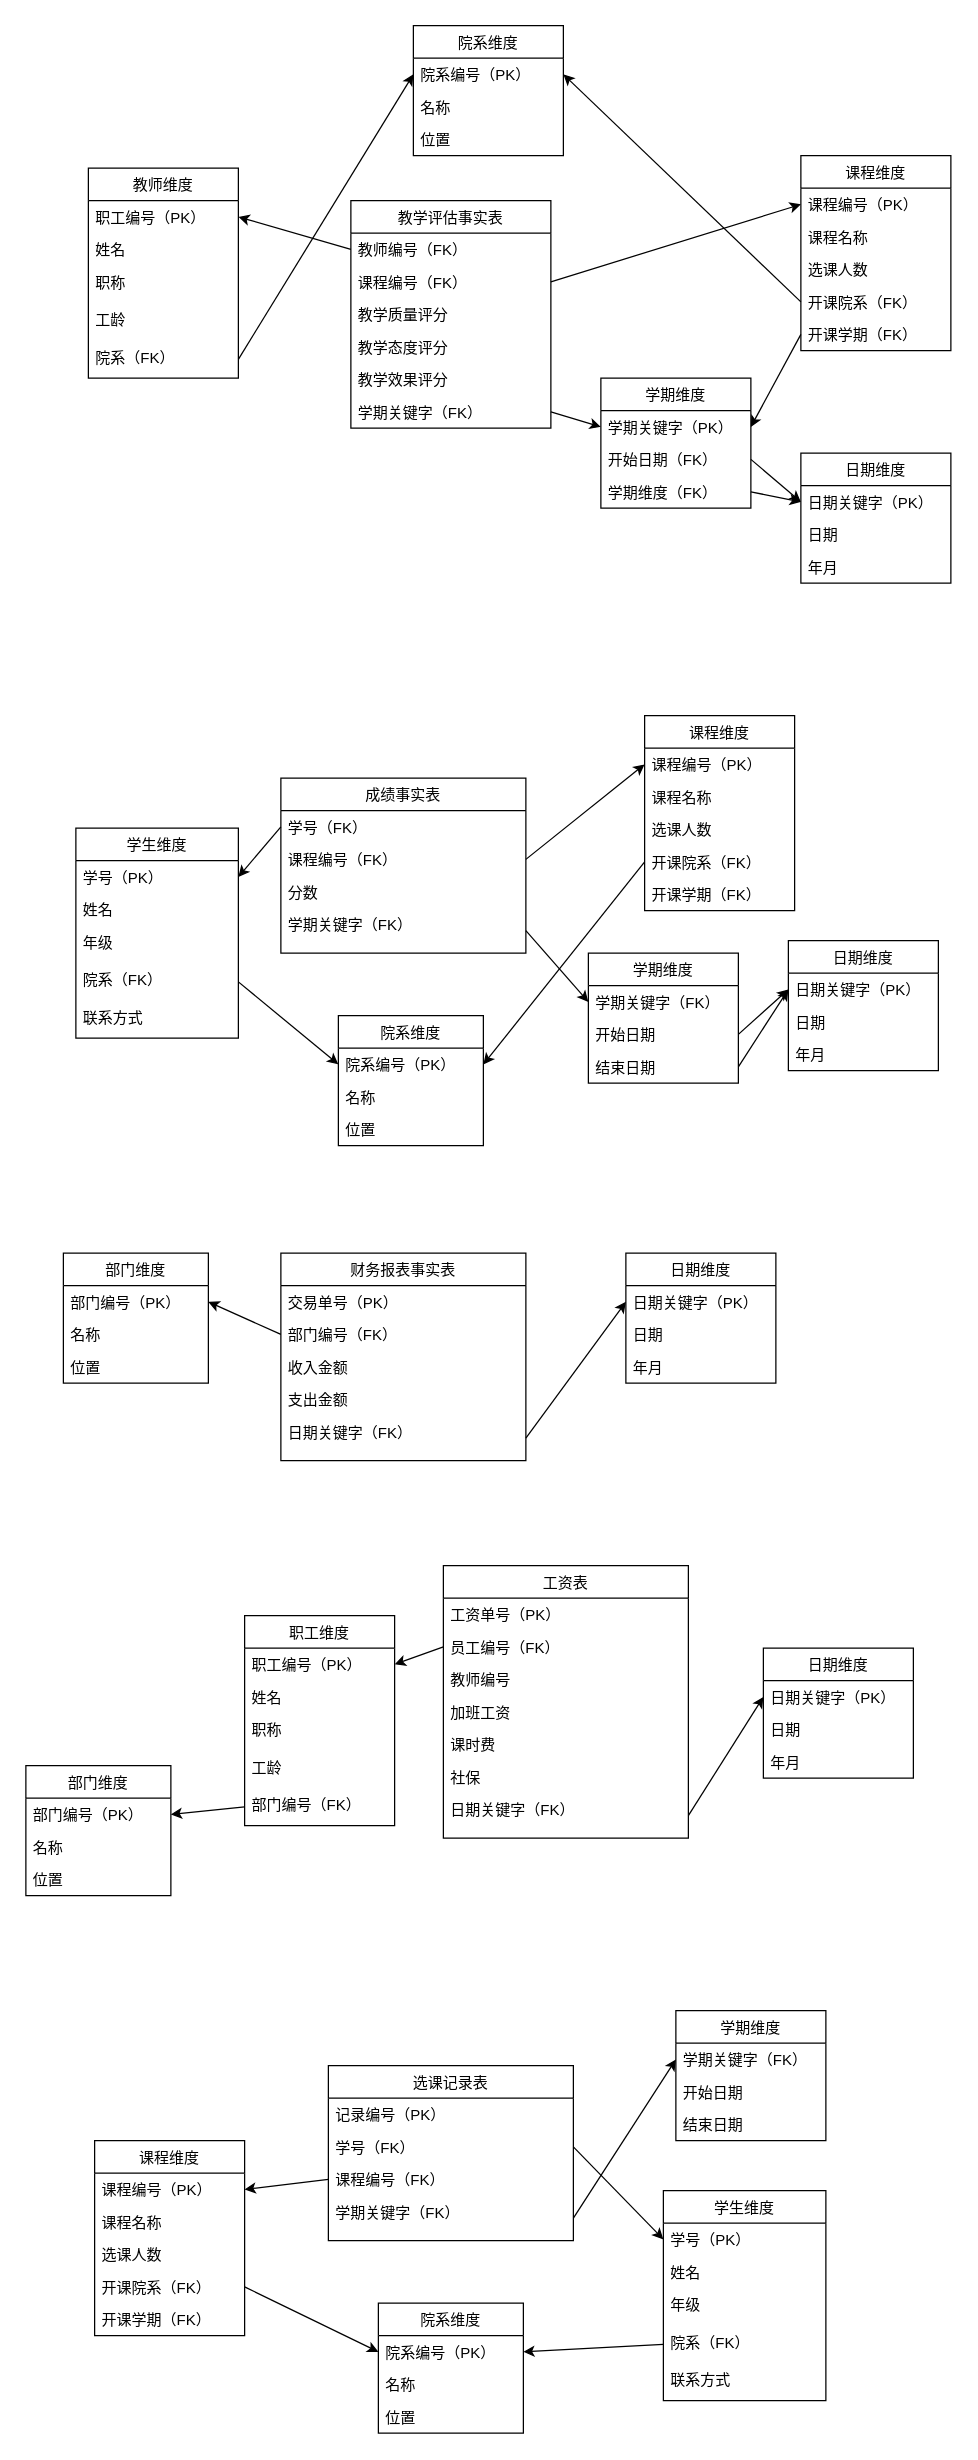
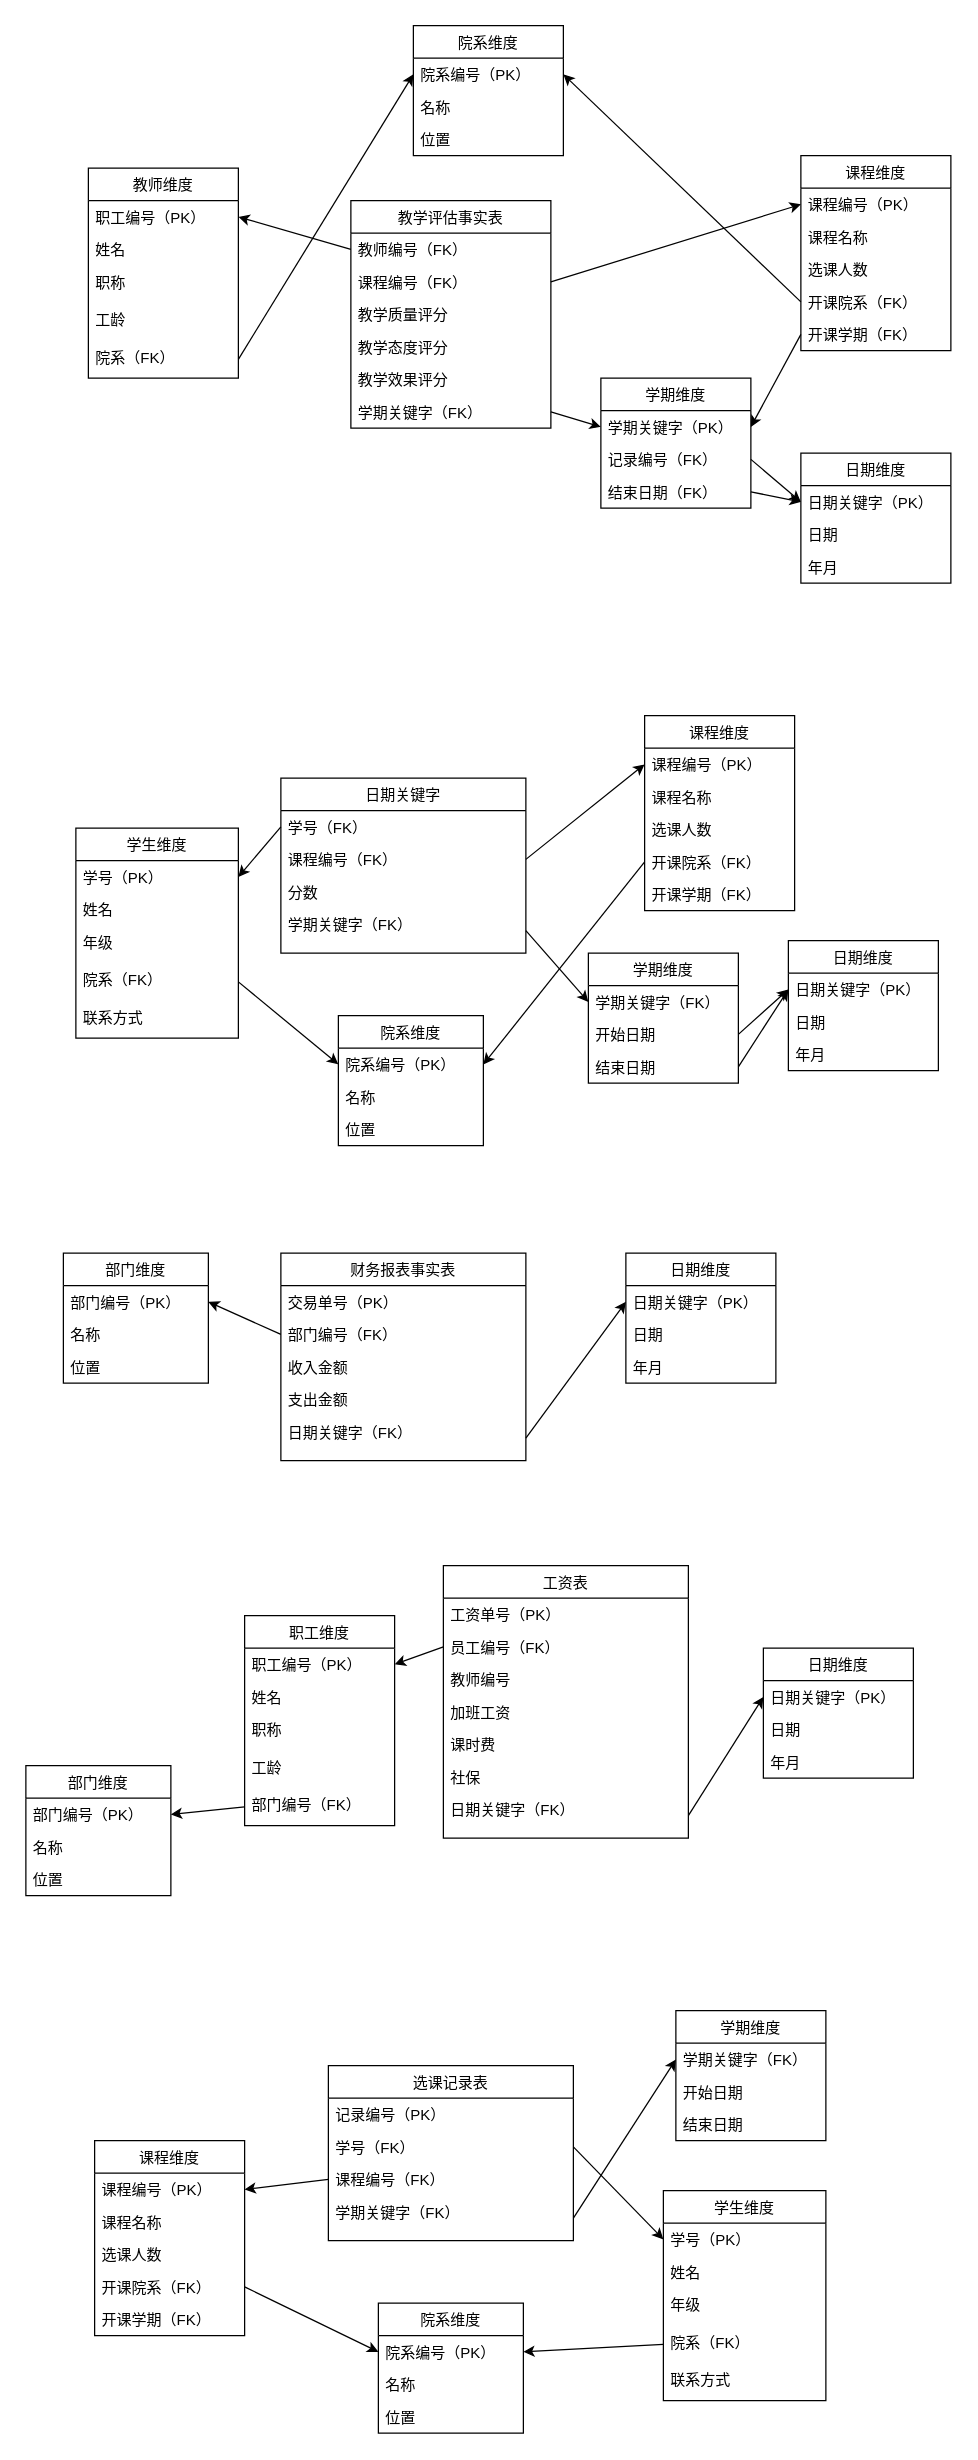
(661, 460) -> (661, 460)
(661, 493) -> (661, 493)
(403, 795) -> (403, 795)
